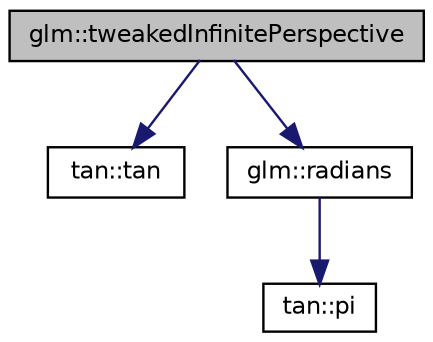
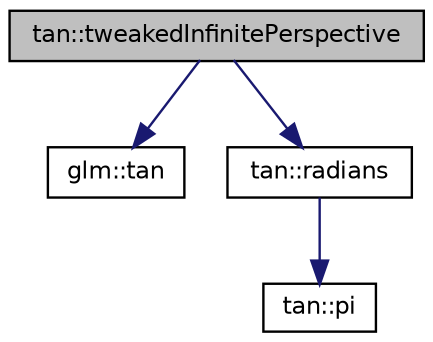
(217, 36) -> (217, 36)
(116, 172) -> (116, 172)
(320, 172) -> (320, 172)
